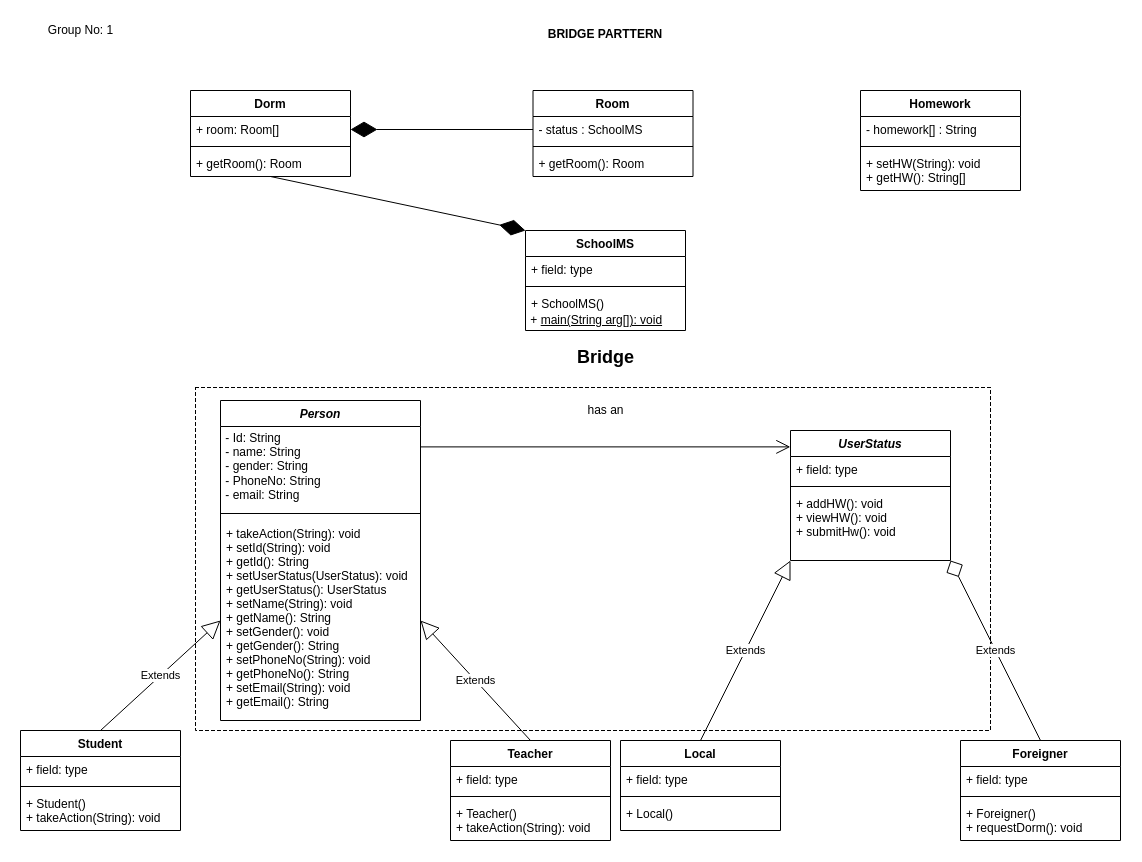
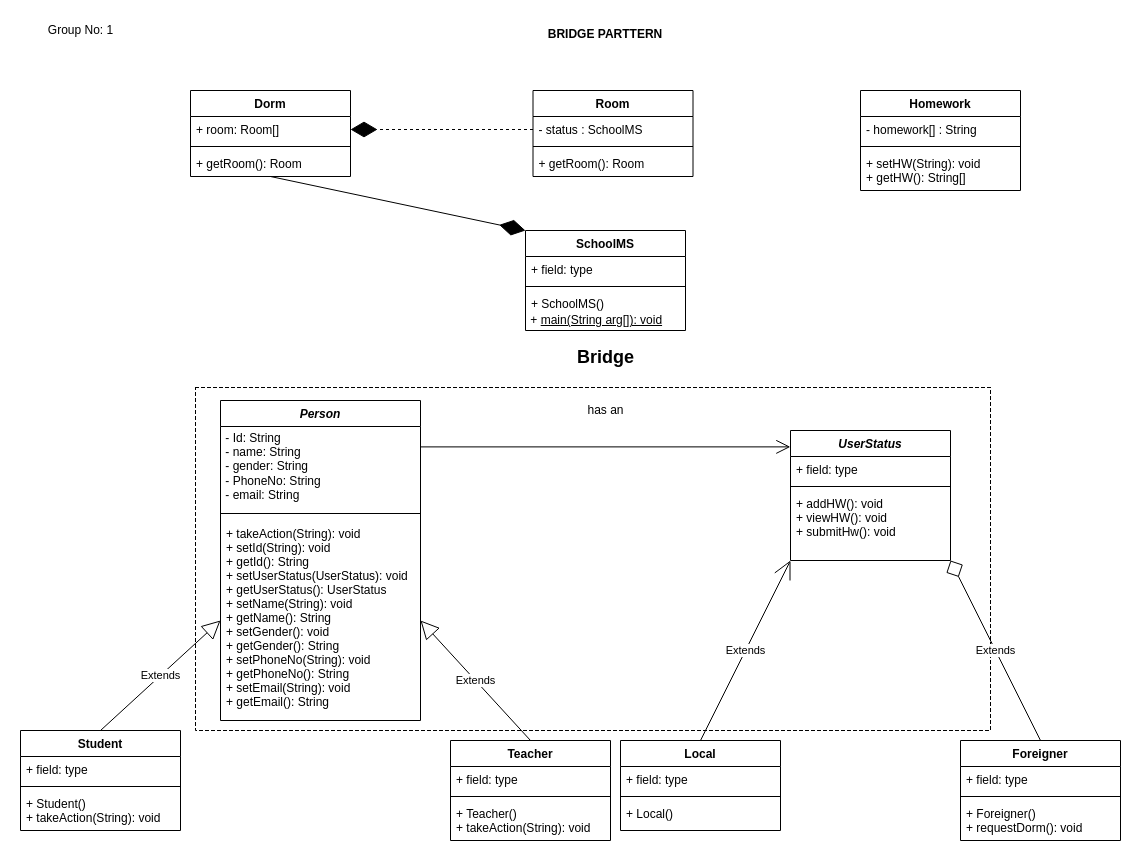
(454, 130) -> (454, 130)
(782, 579) -> (785, 571)
